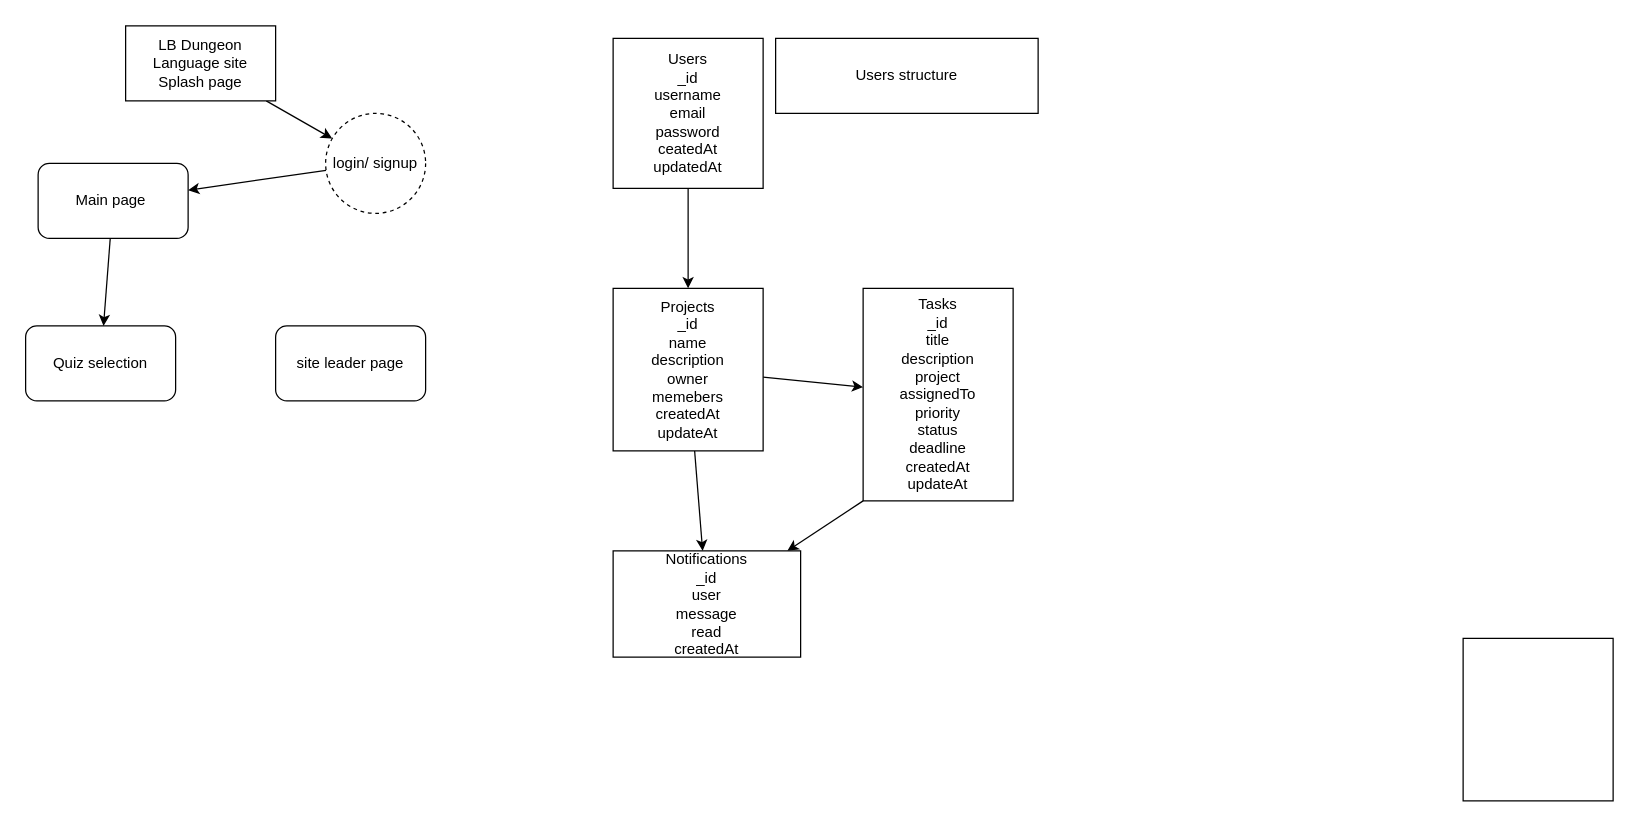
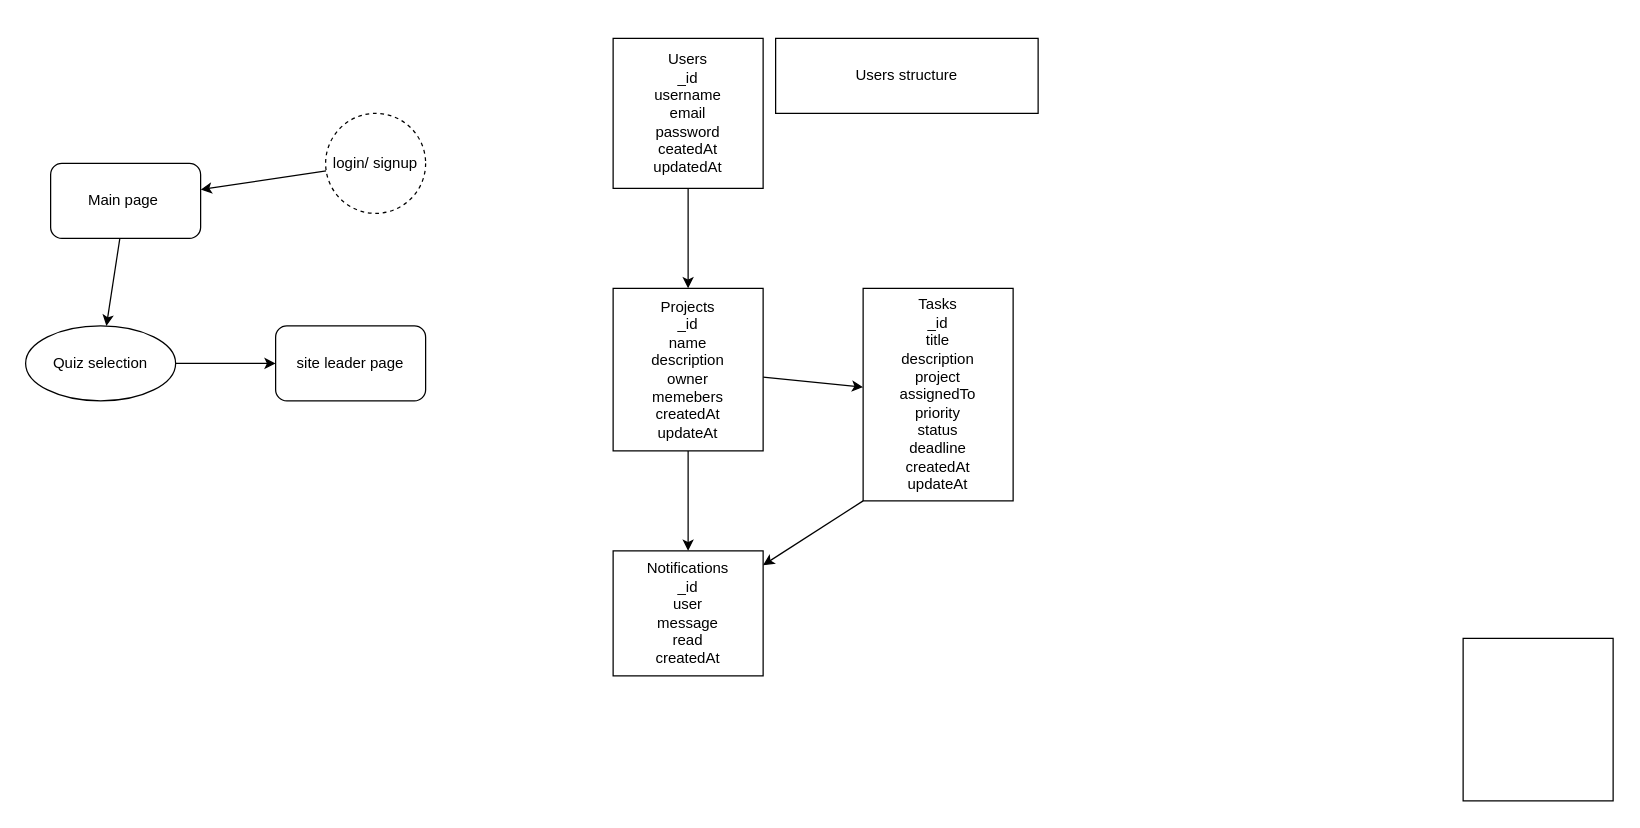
(201, 63) -> none
(296, 118) -> none
(113, 201) -> (126, 201)
(101, 363) -> (101, 363)
none -> (222, 363)
(707, 604) -> (688, 613)
